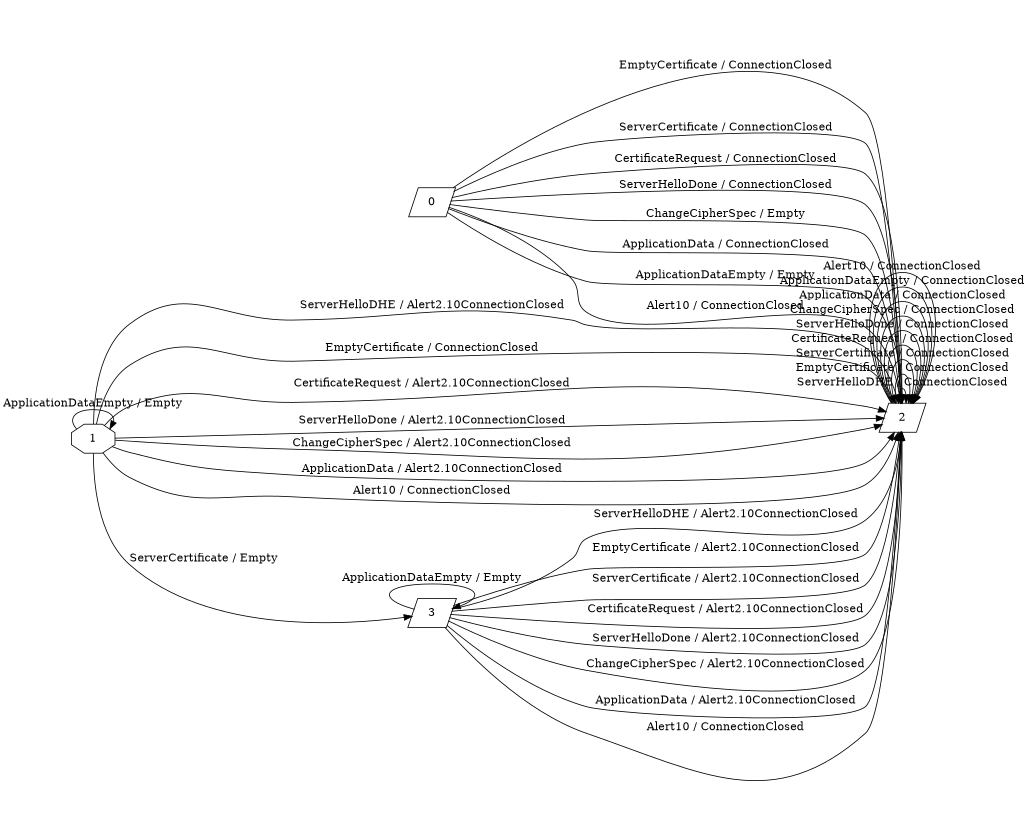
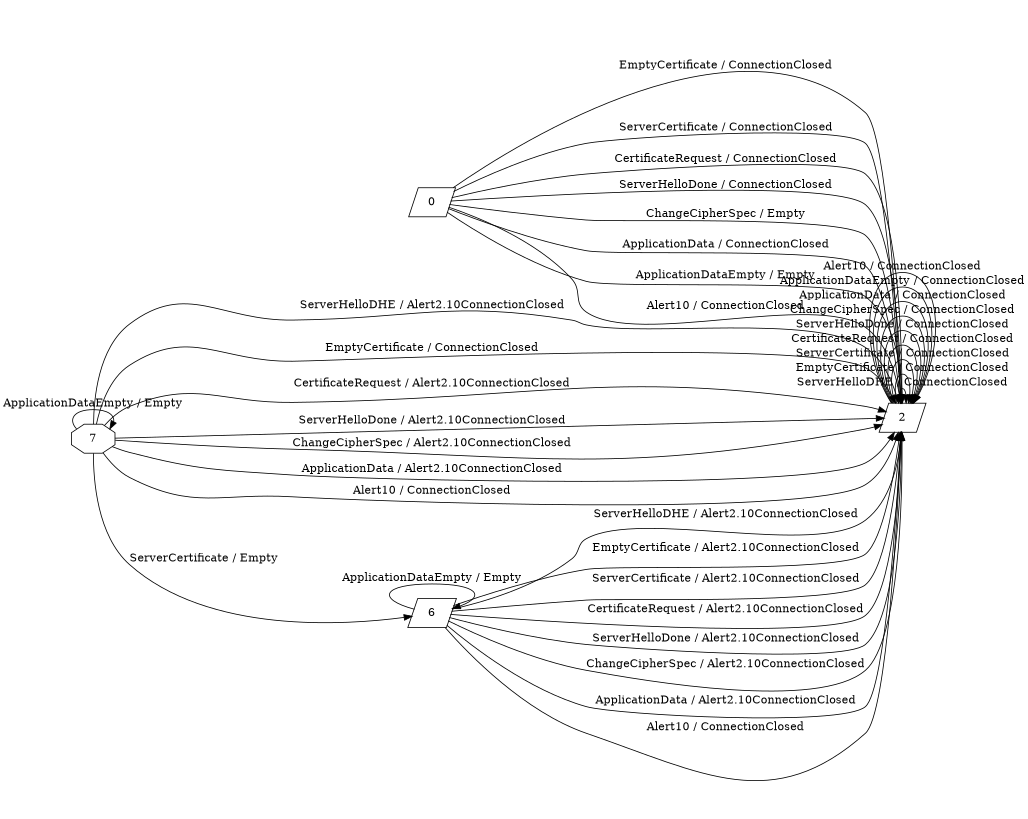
(93, 439) -> (93, 439)
(432, 613) -> (432, 613)
